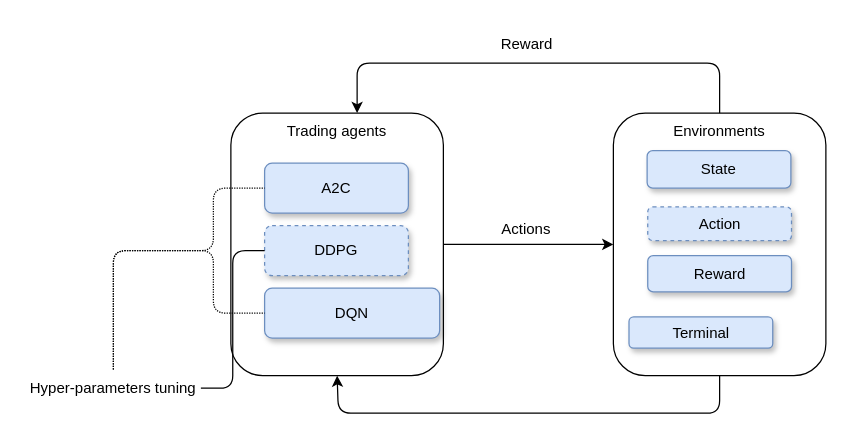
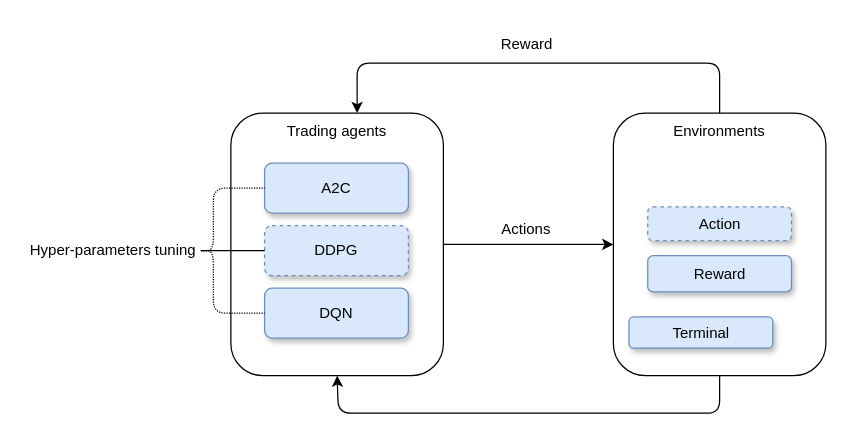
(719, 169) -> none
(352, 313) -> (336, 313)
(113, 388) -> (113, 251)
